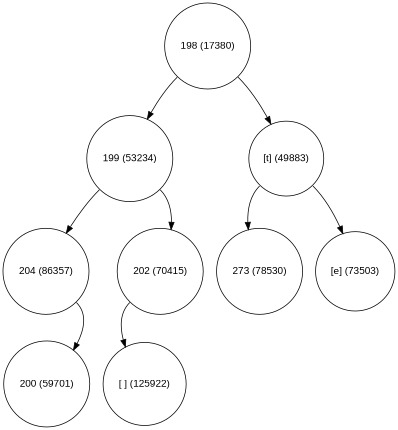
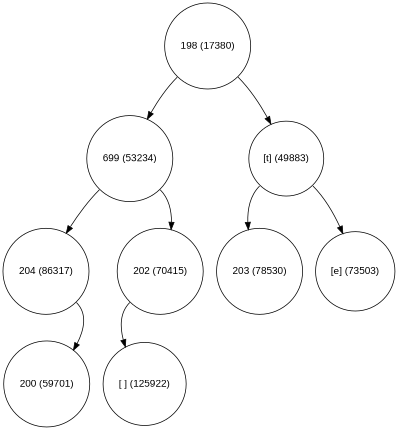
(130, 159) -> (130, 159)
(46, 271) -> (46, 271)
(260, 271) -> (260, 271)
